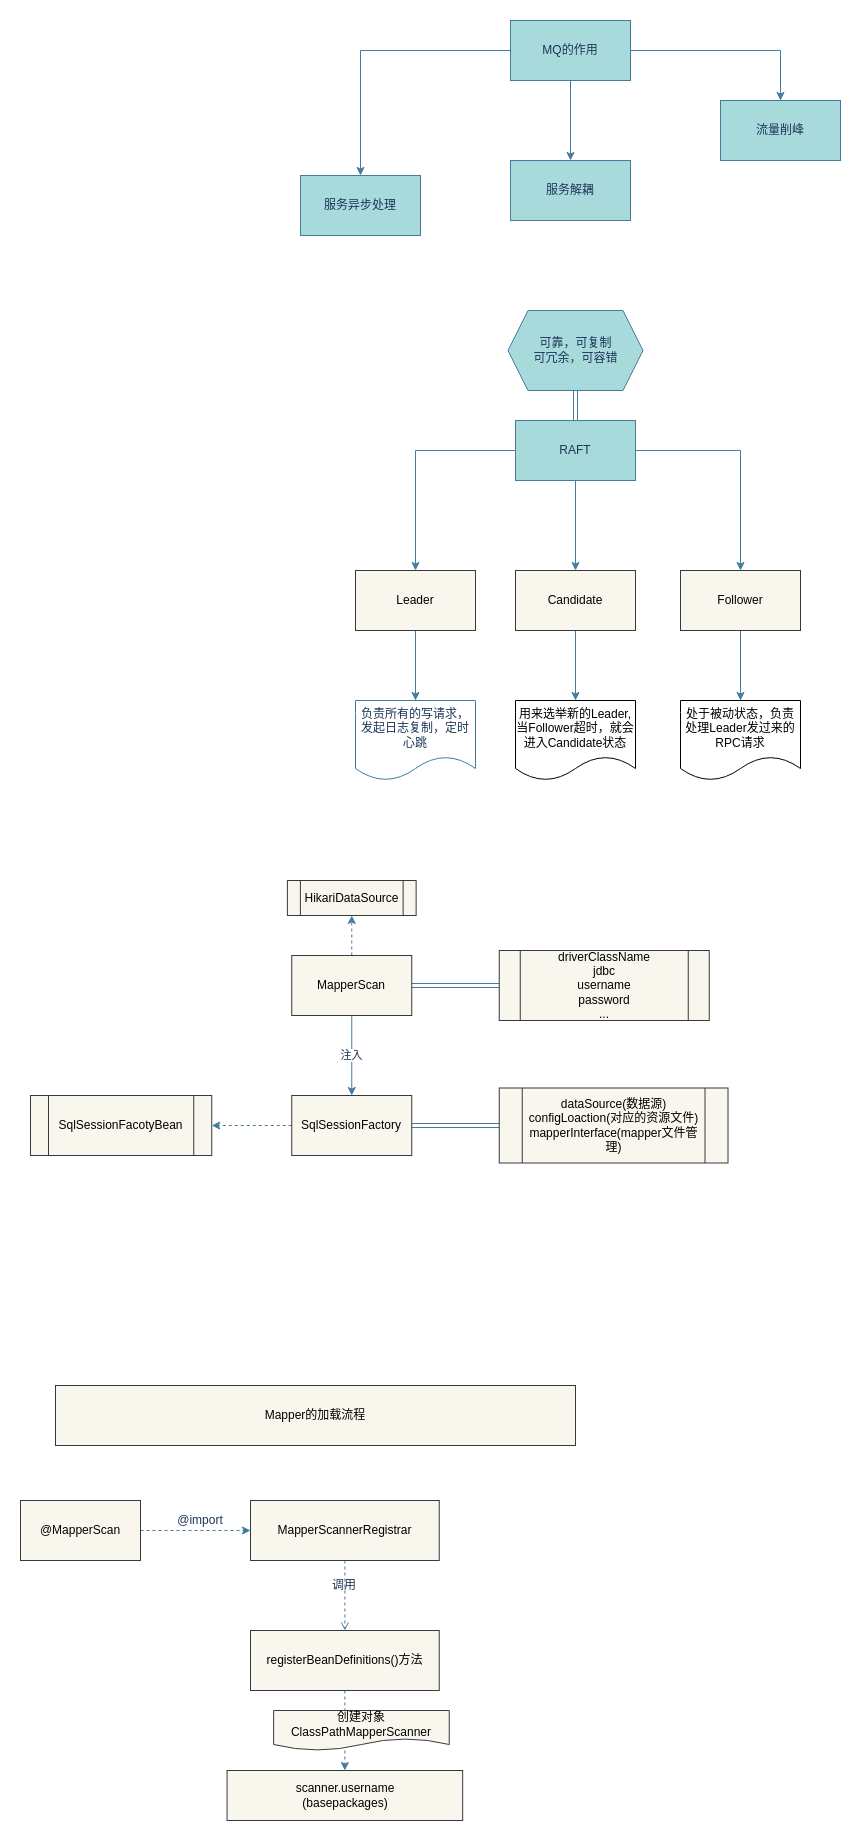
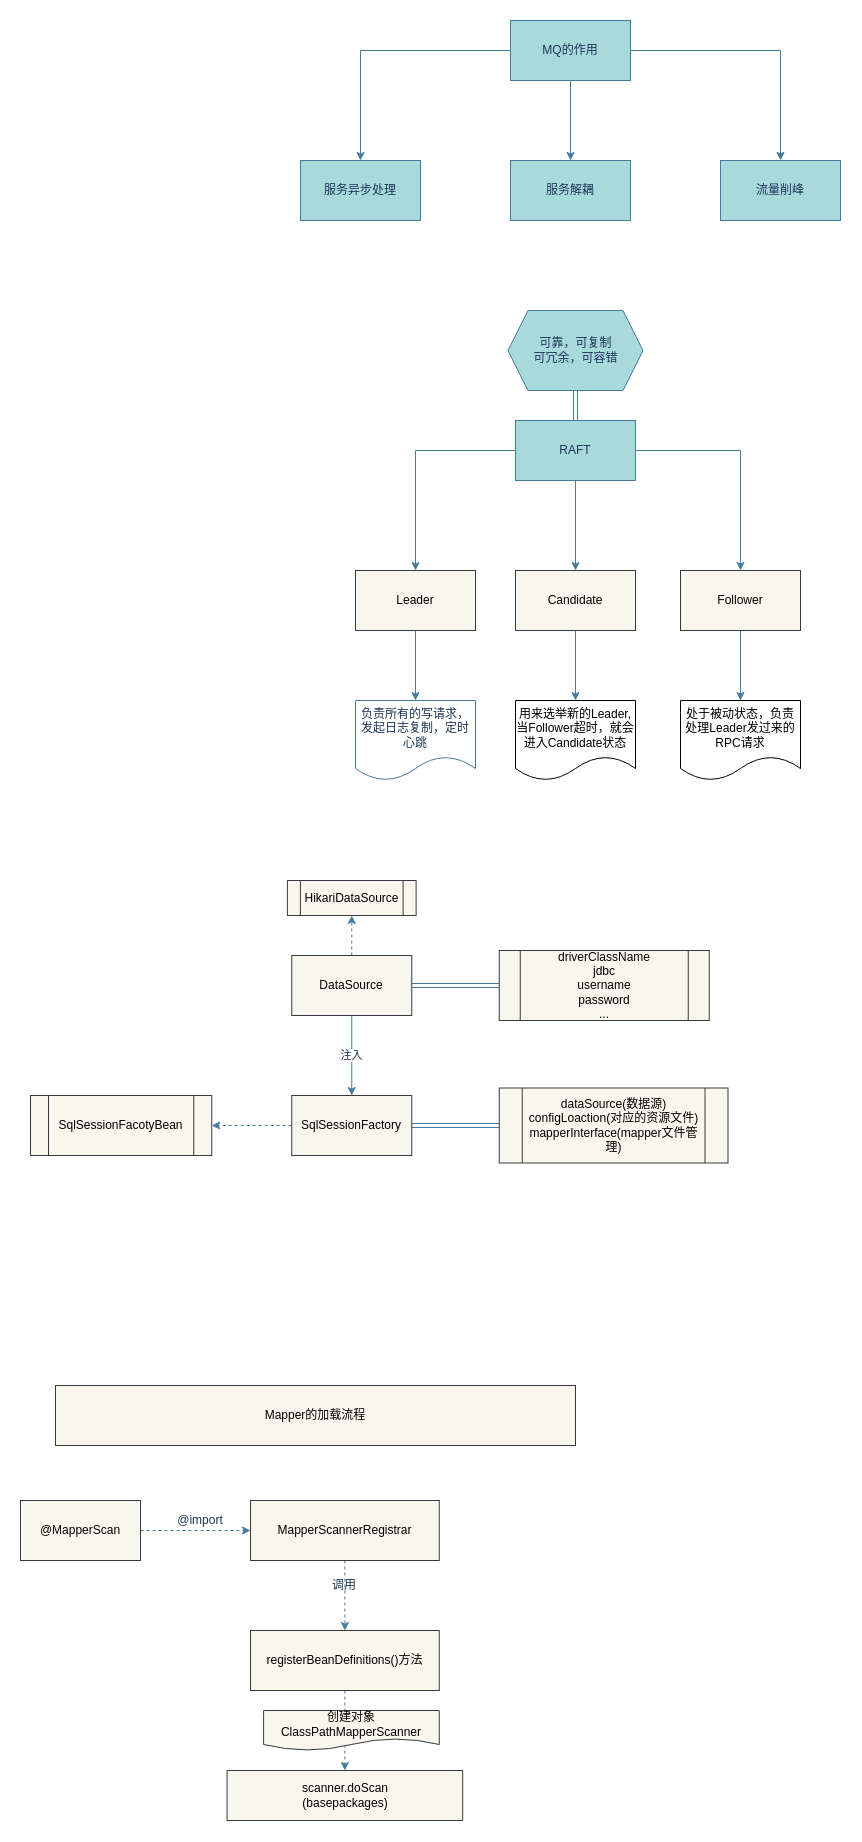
(781, 131) -> (781, 191)
(361, 206) -> (361, 191)
(352, 986) -> (352, 986)
(345, 1624) -> (345, 1622)
(361, 1731) -> (351, 1731)
(346, 1796) -> (346, 1796)
